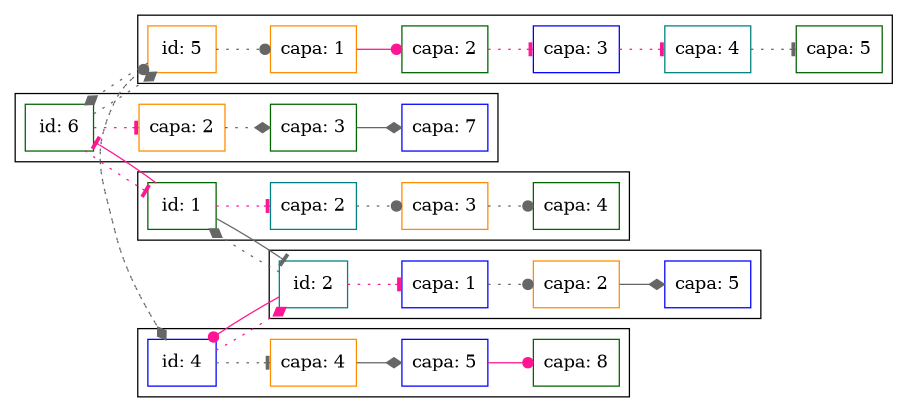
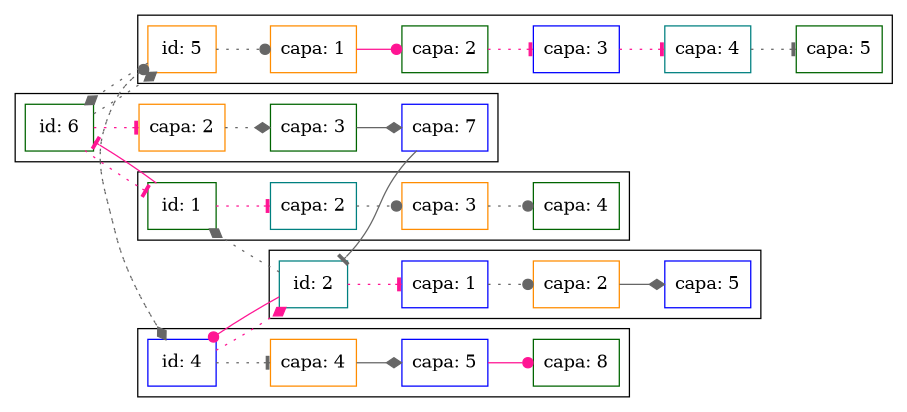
(241, 232) -> (383, 197)
